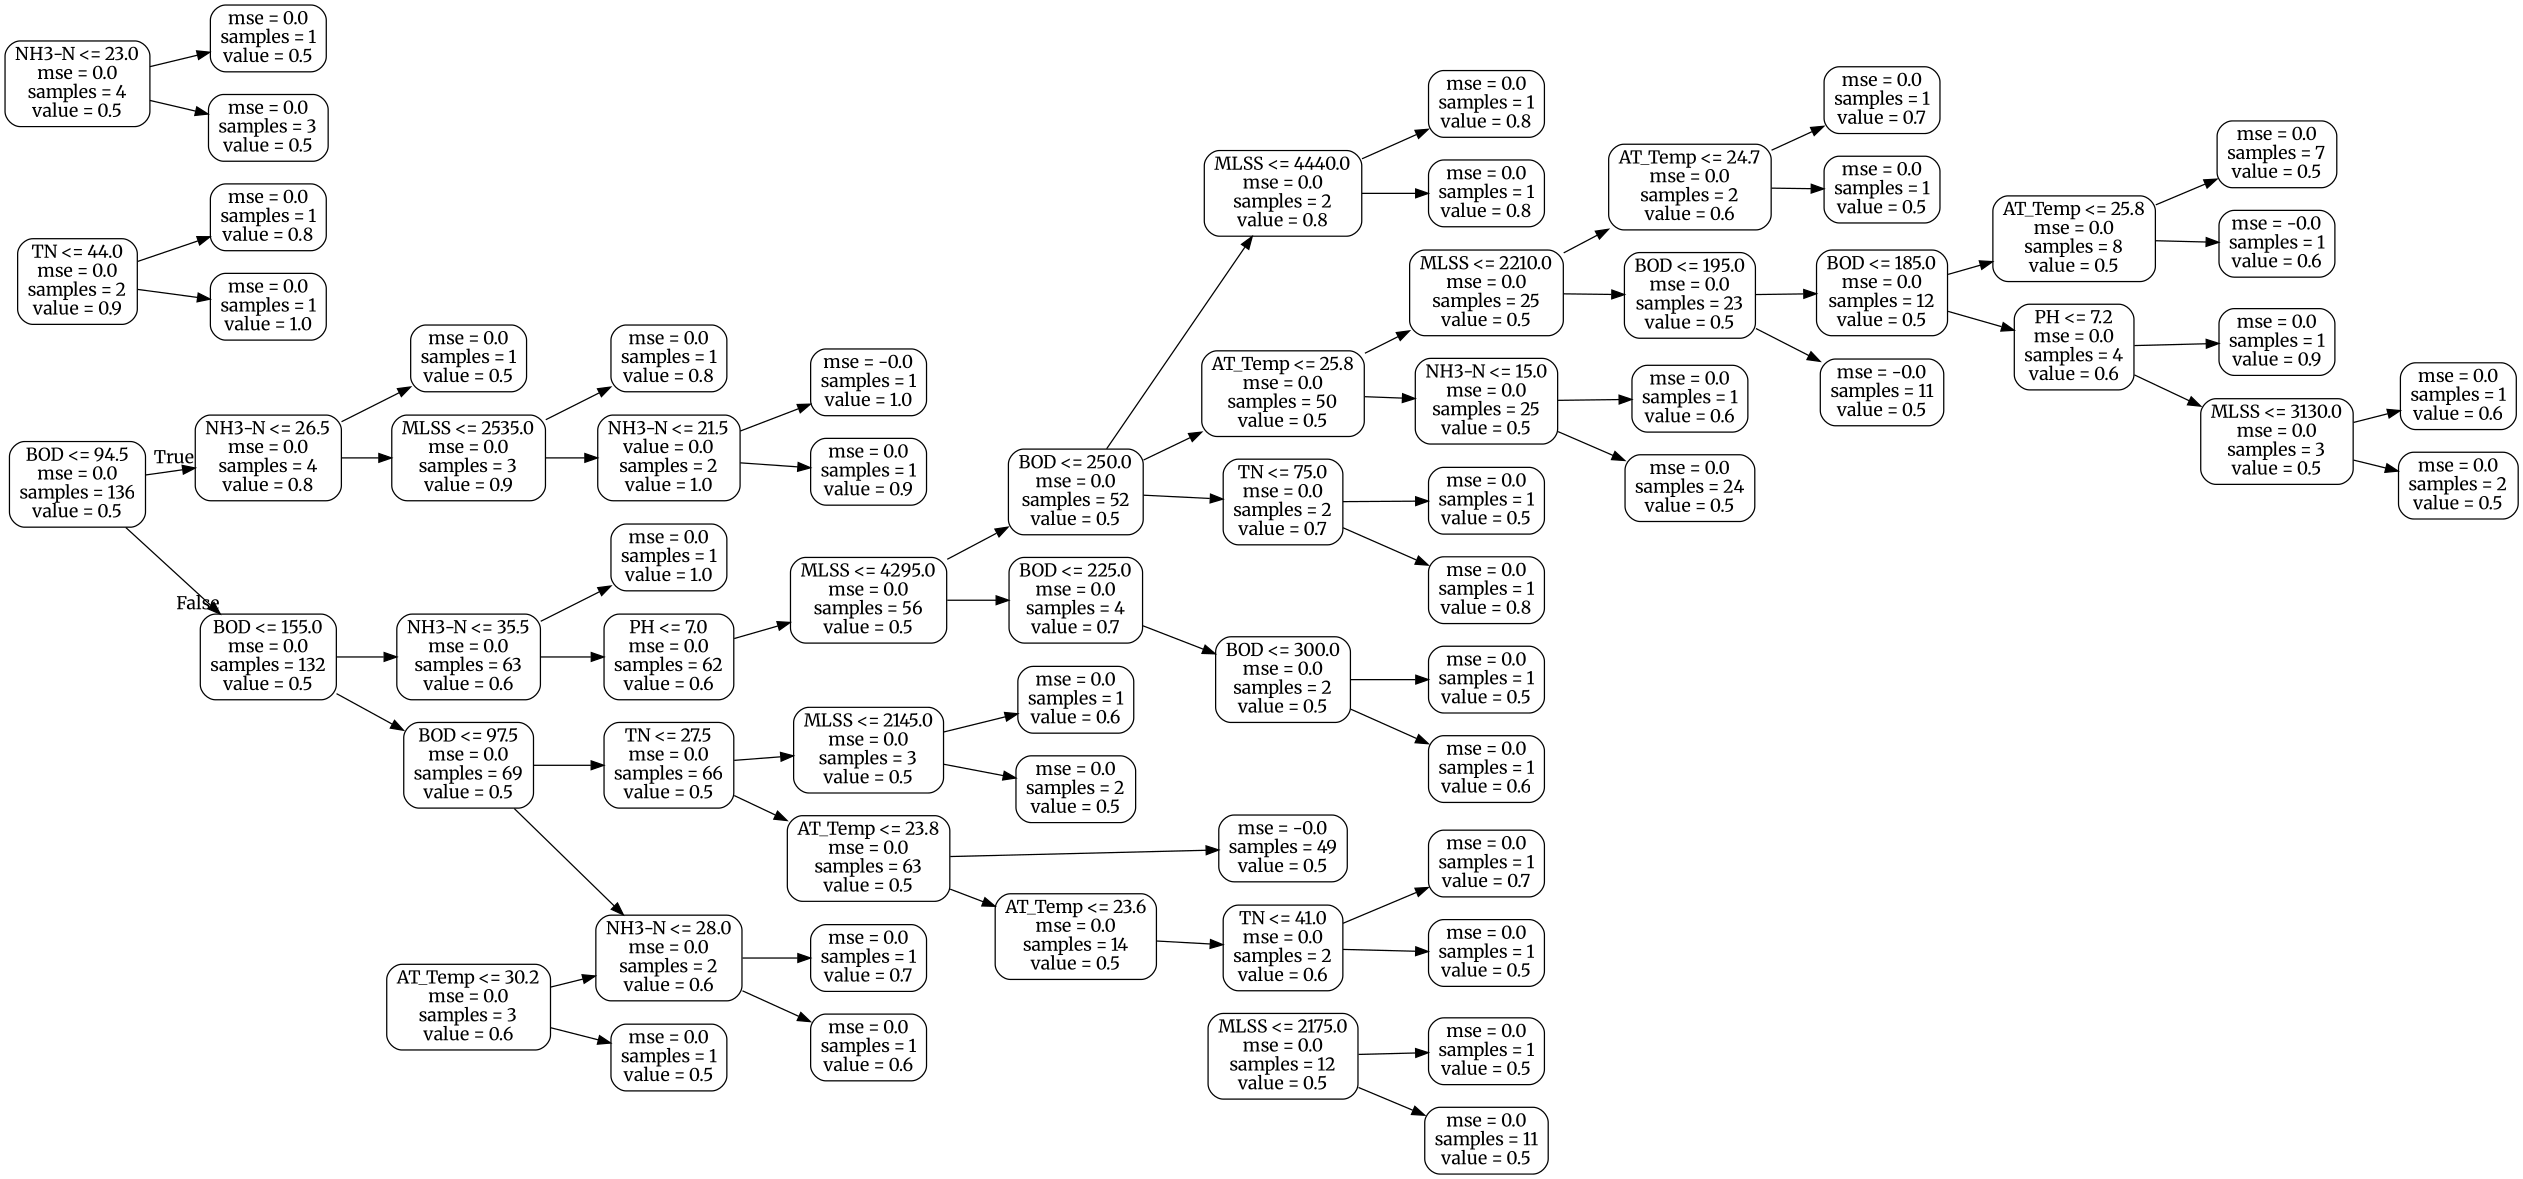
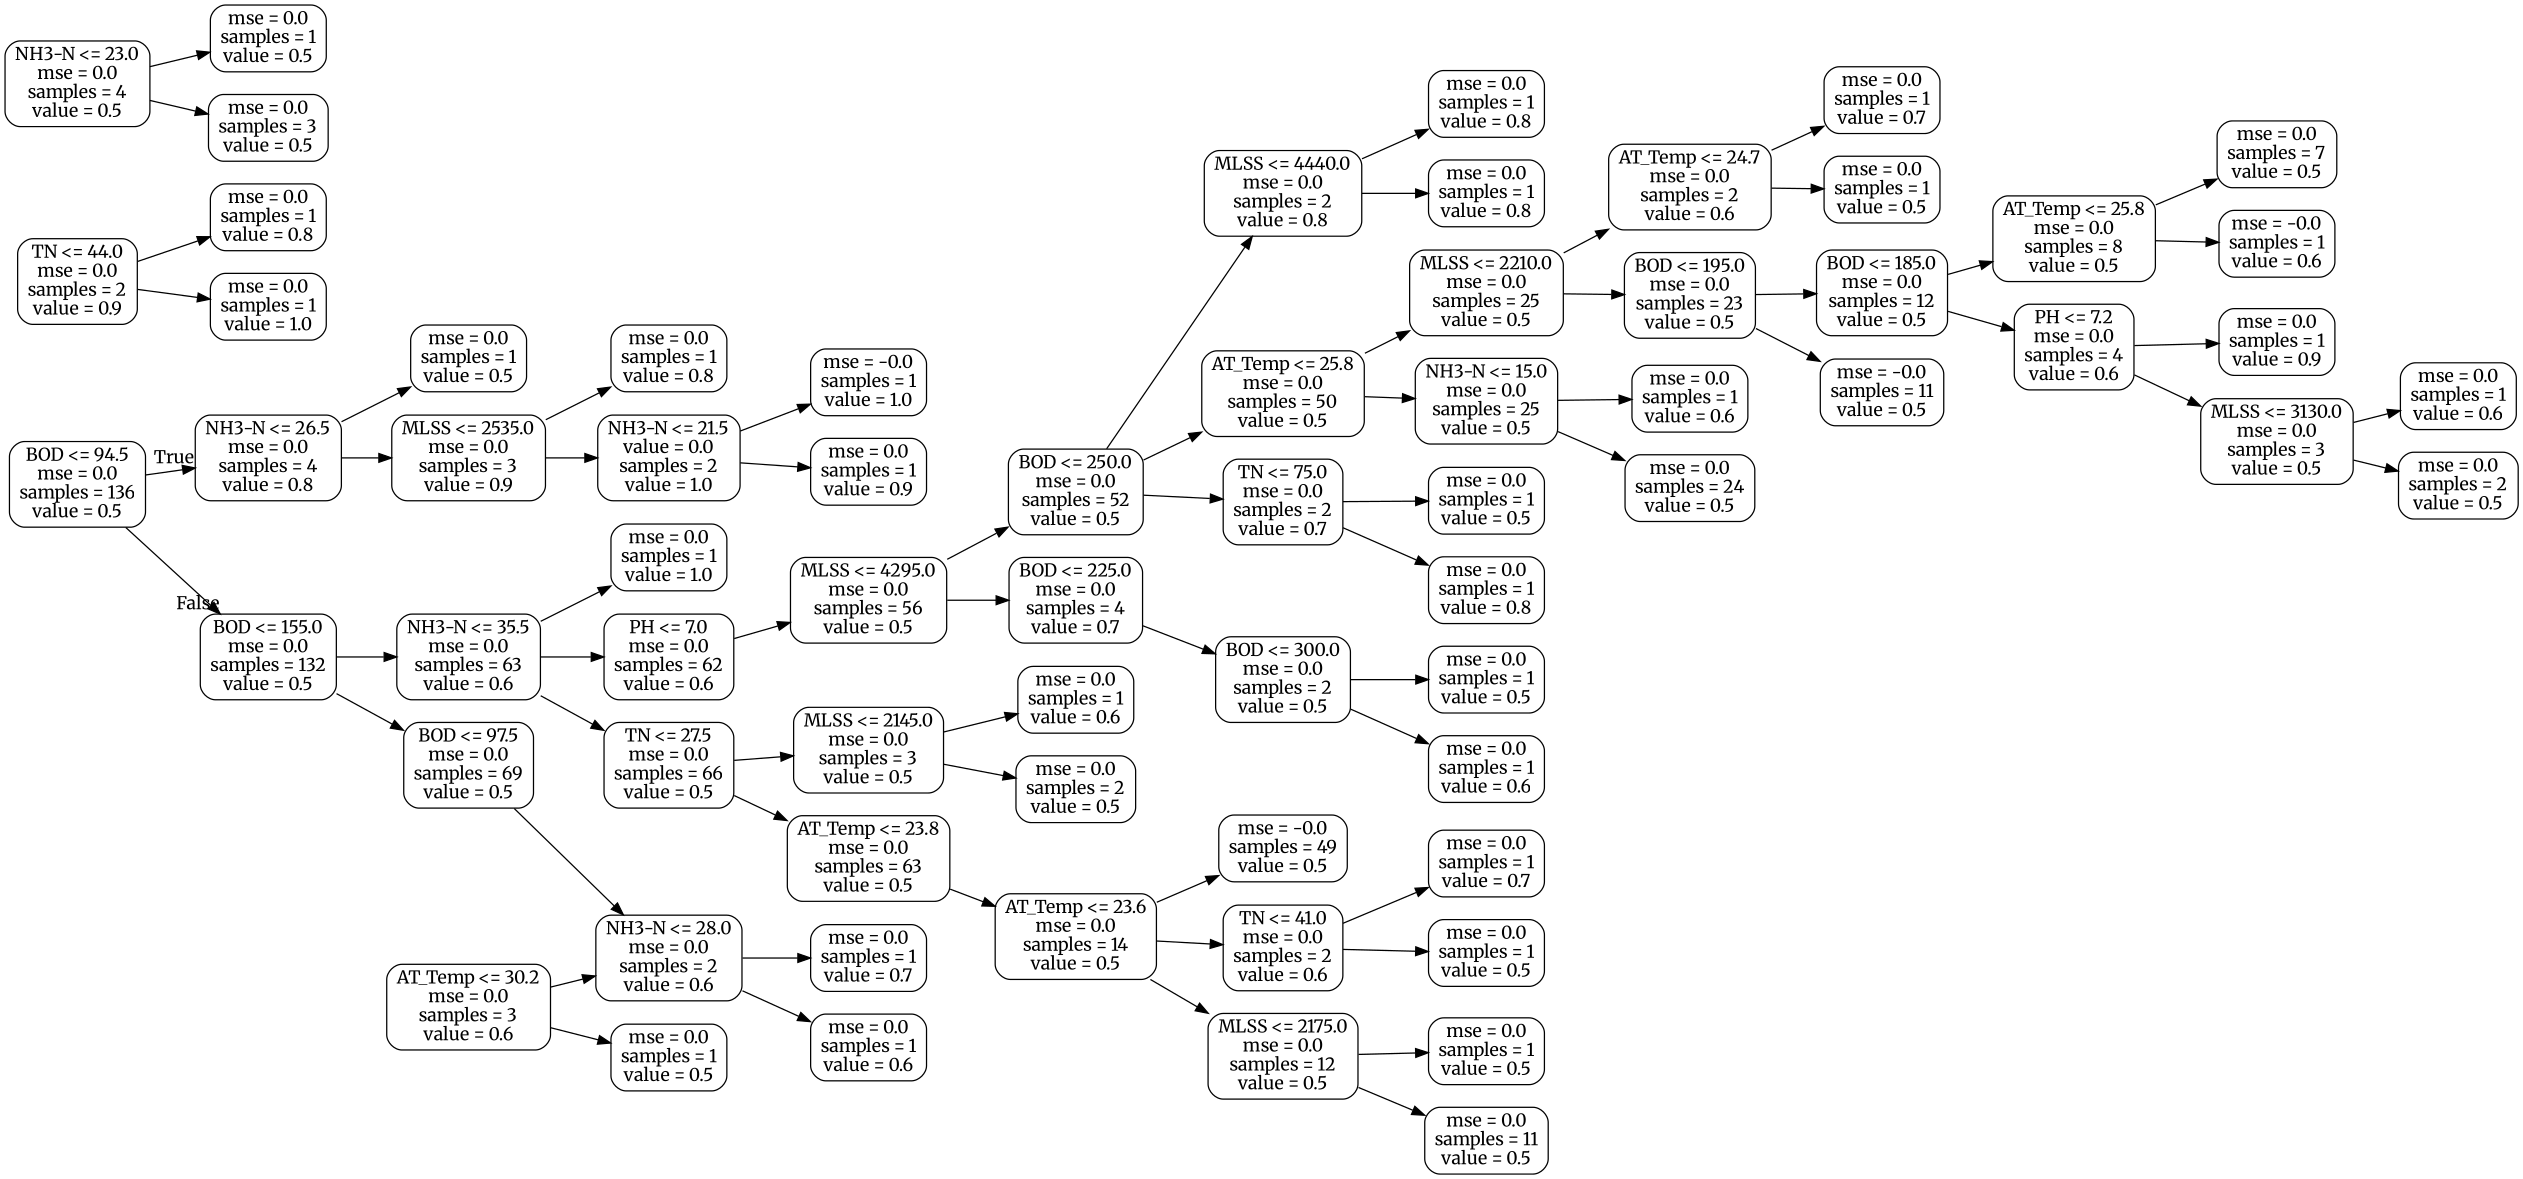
(562, 765) -> (567, 710)
(1078, 853) -> (1182, 891)
none -> (1174, 993)
